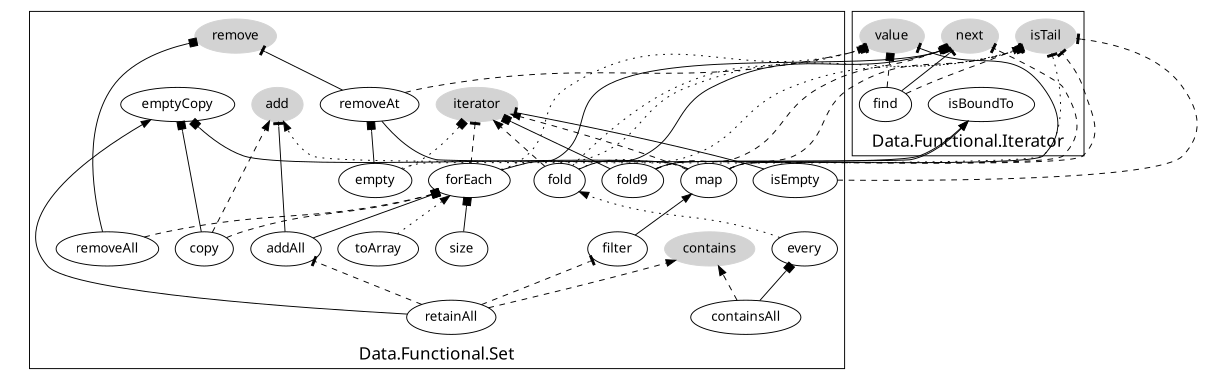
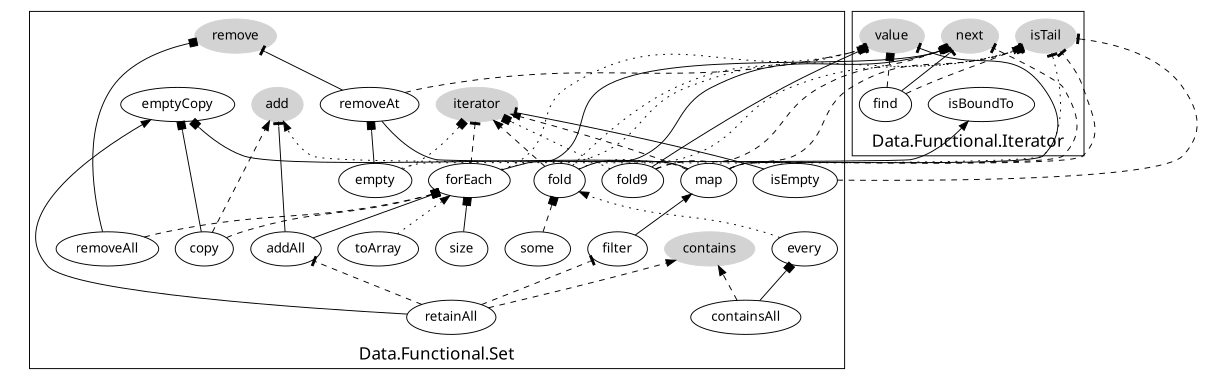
(561, 145) -> (561, 145)
(812, 161) -> (748, 108)
none -> (538, 249)
